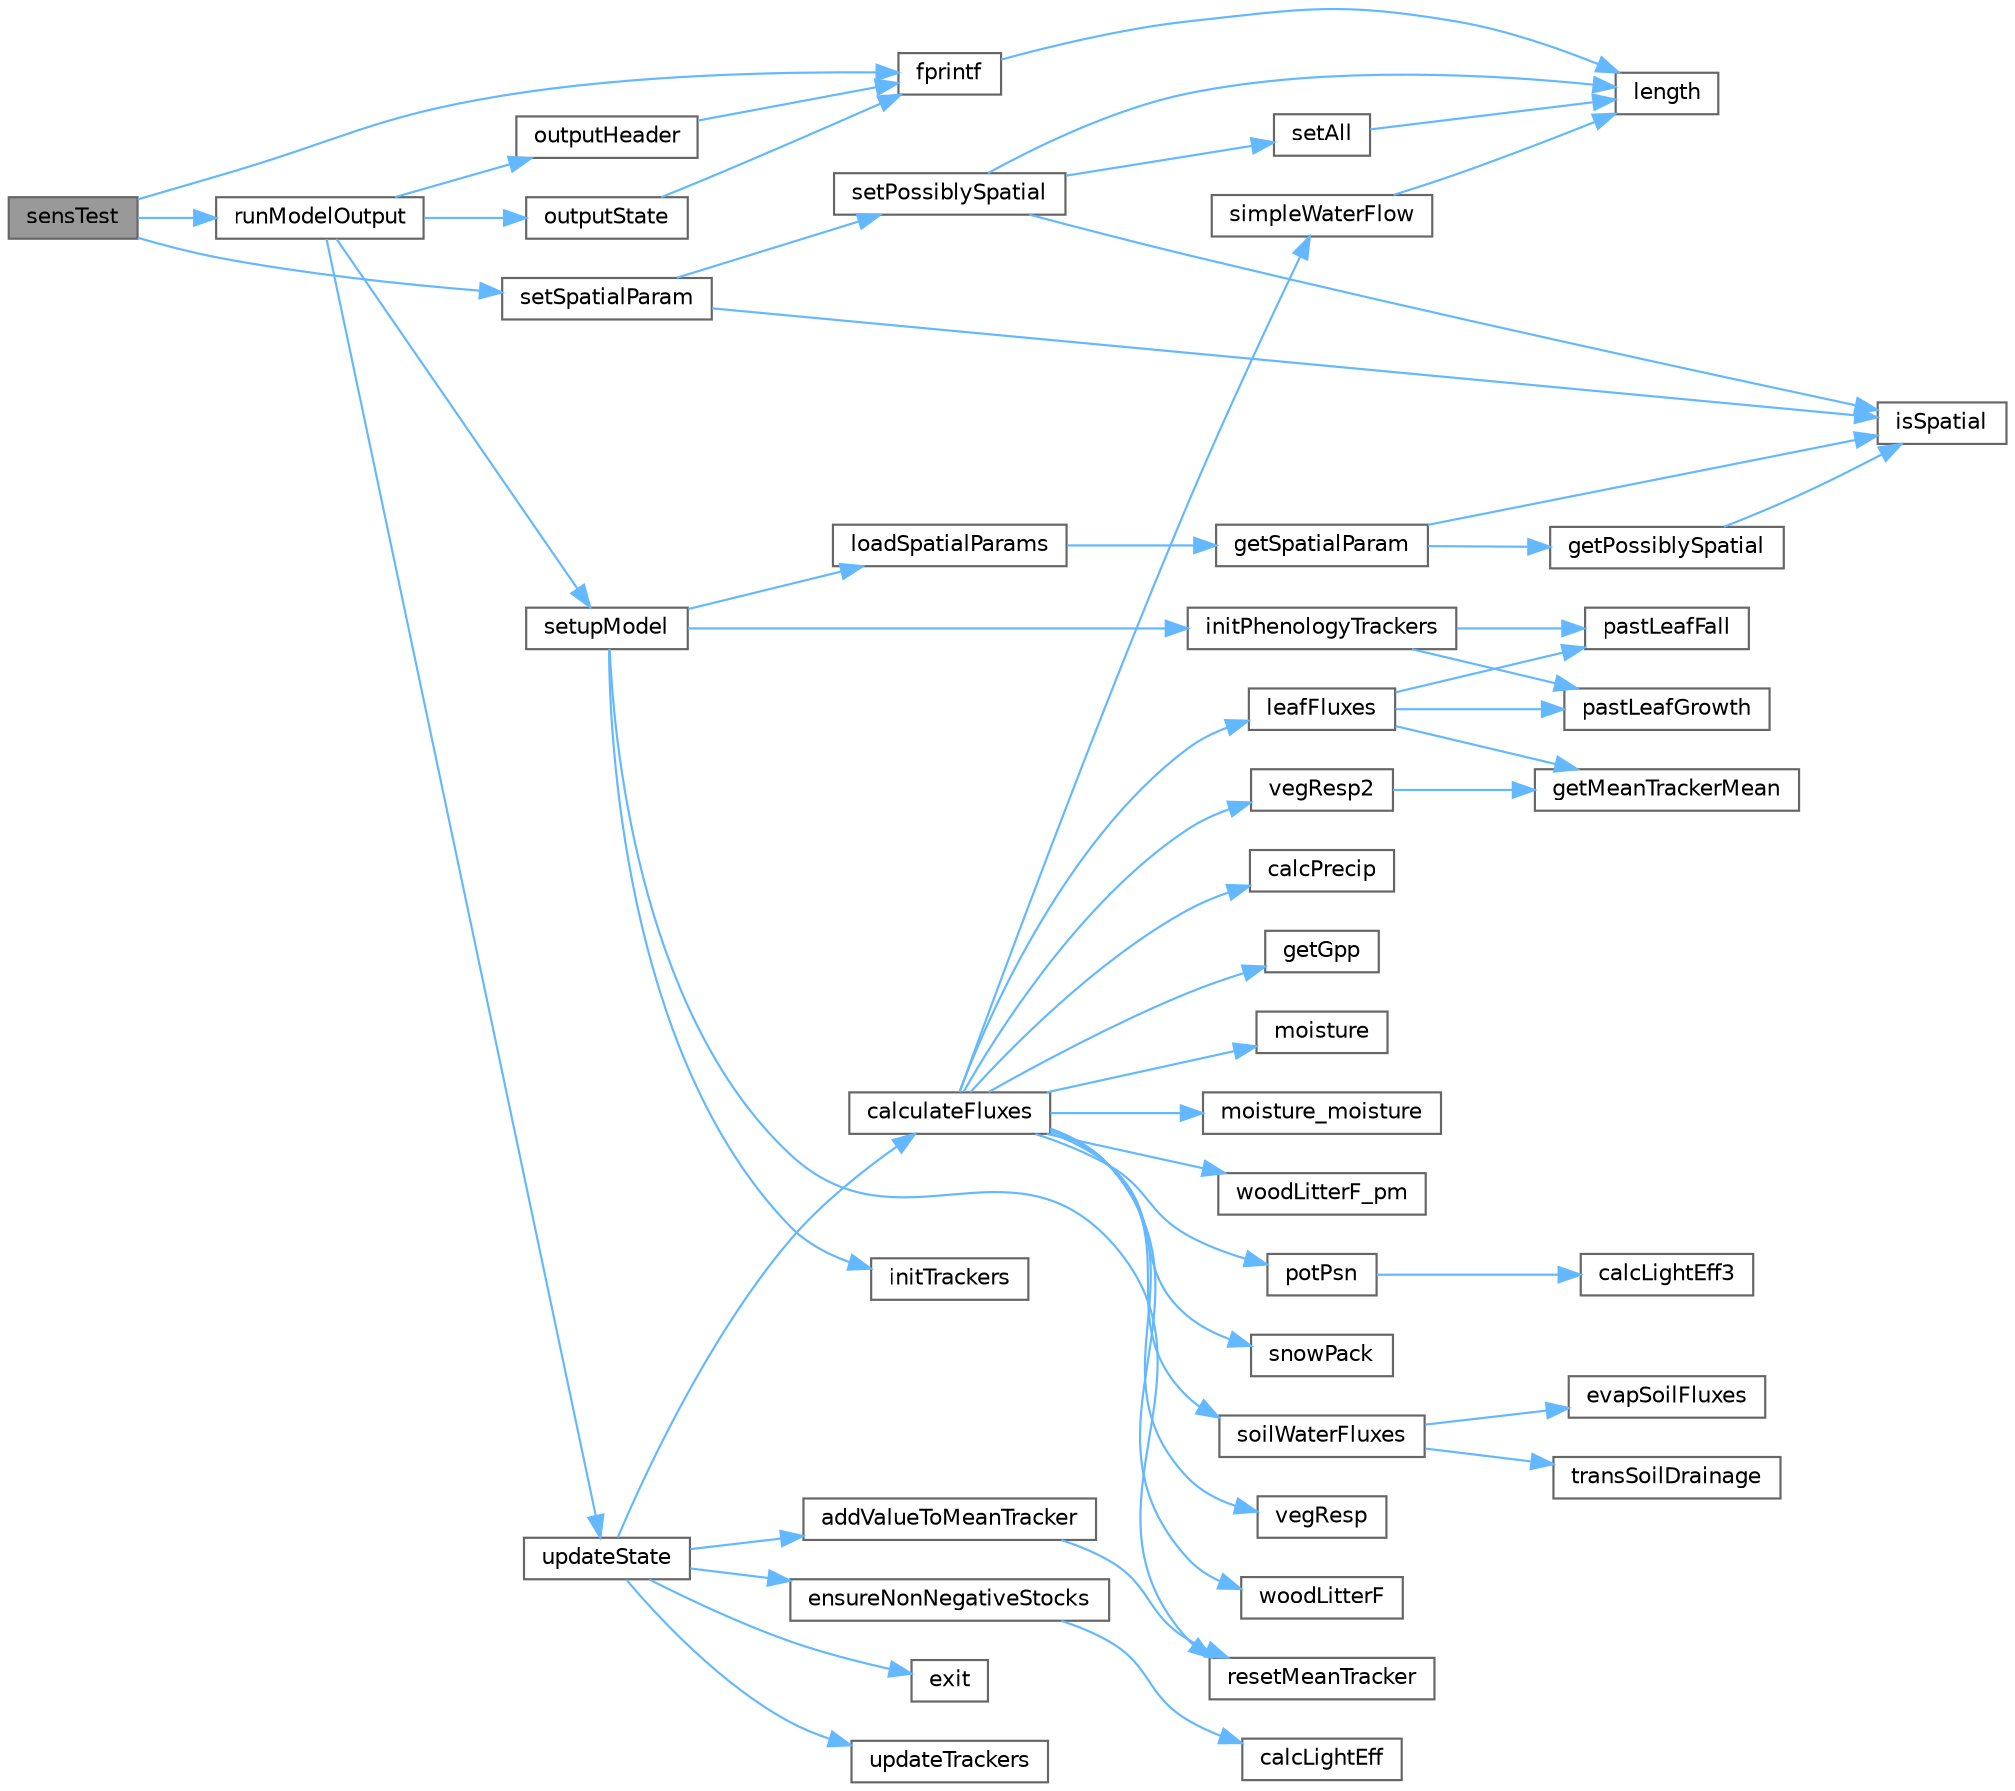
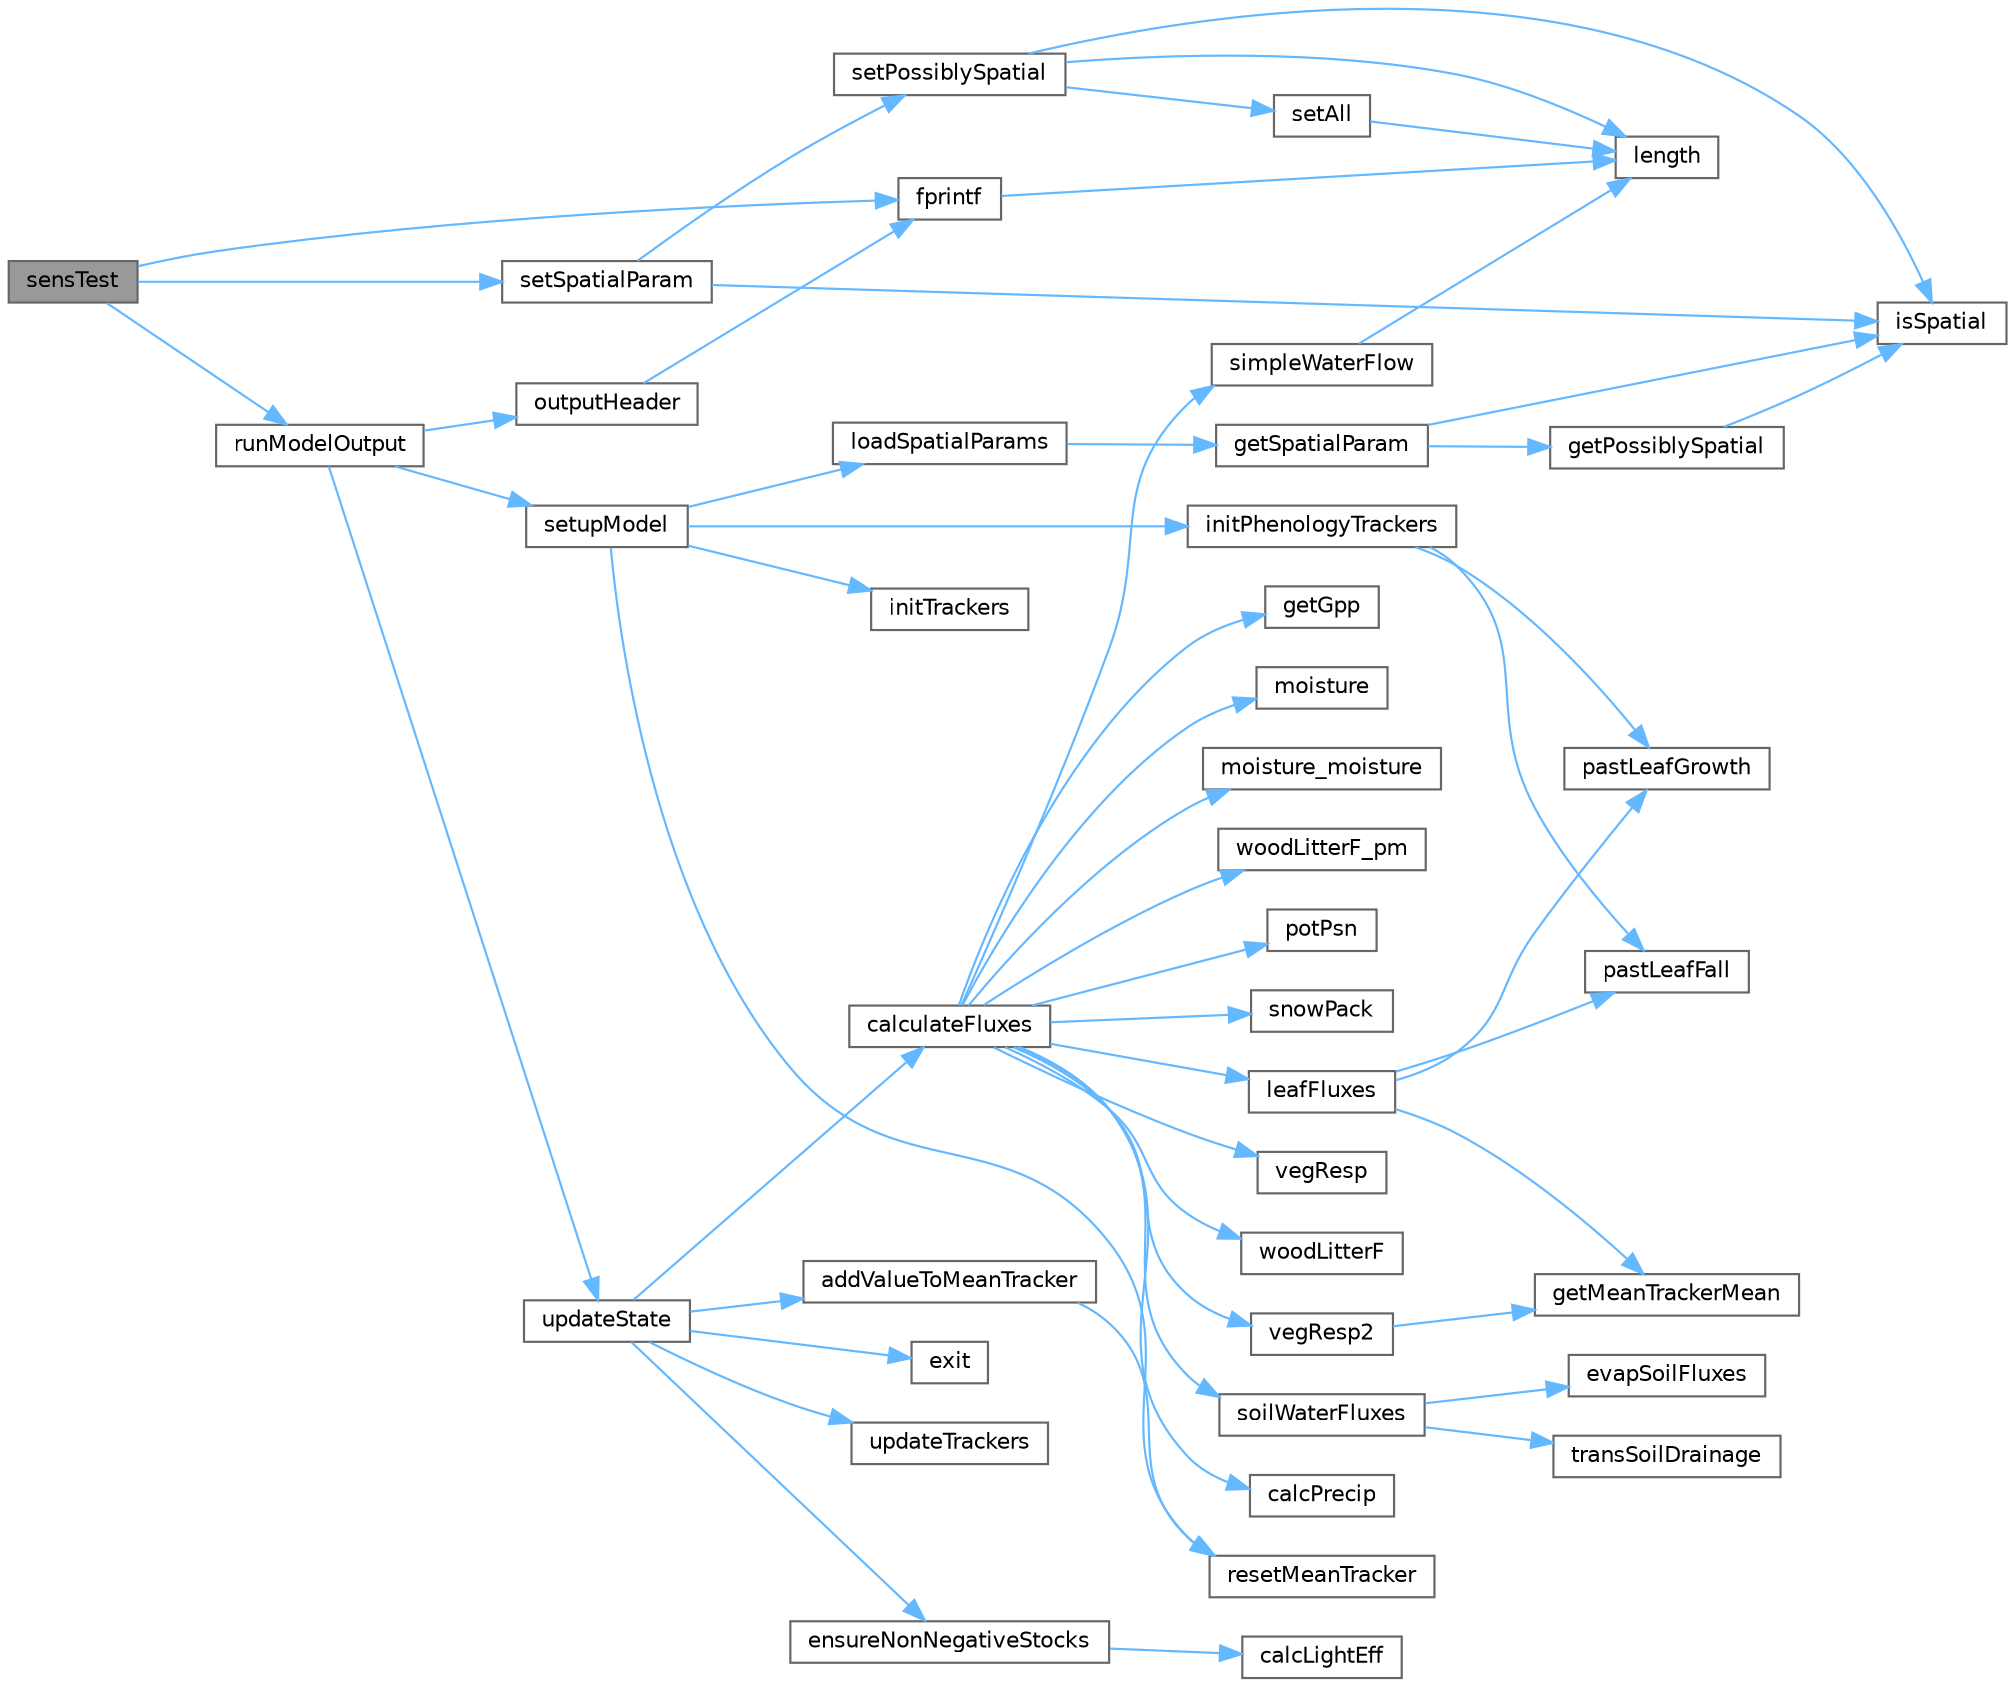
(607, 218) -> none
(1667, 1275) -> none
